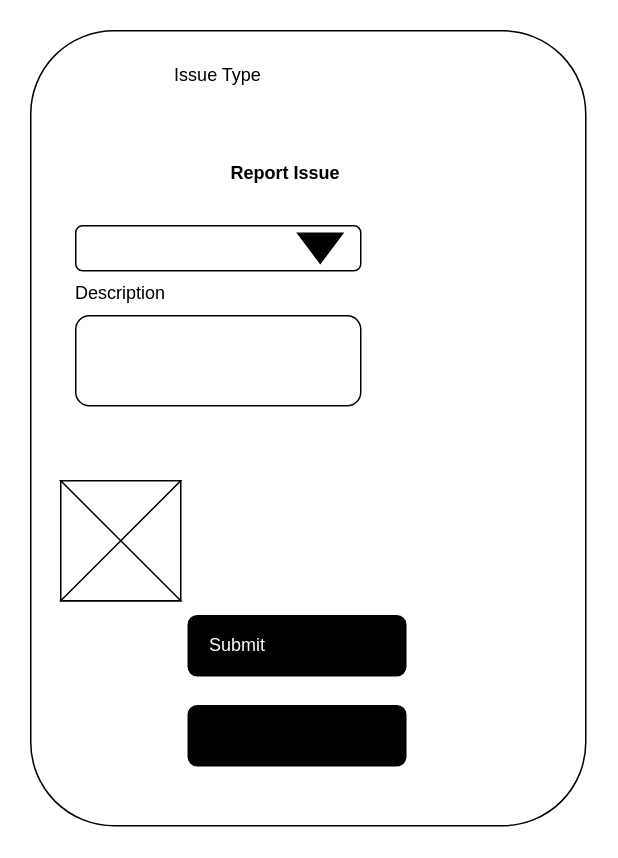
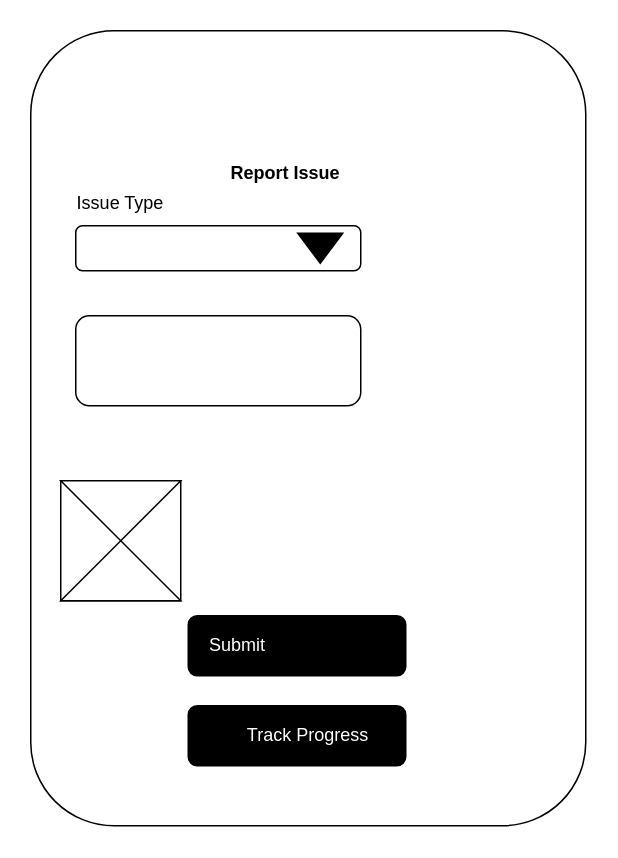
(218, 76) -> (121, 203)
(121, 293) -> none
none -> (308, 736)
